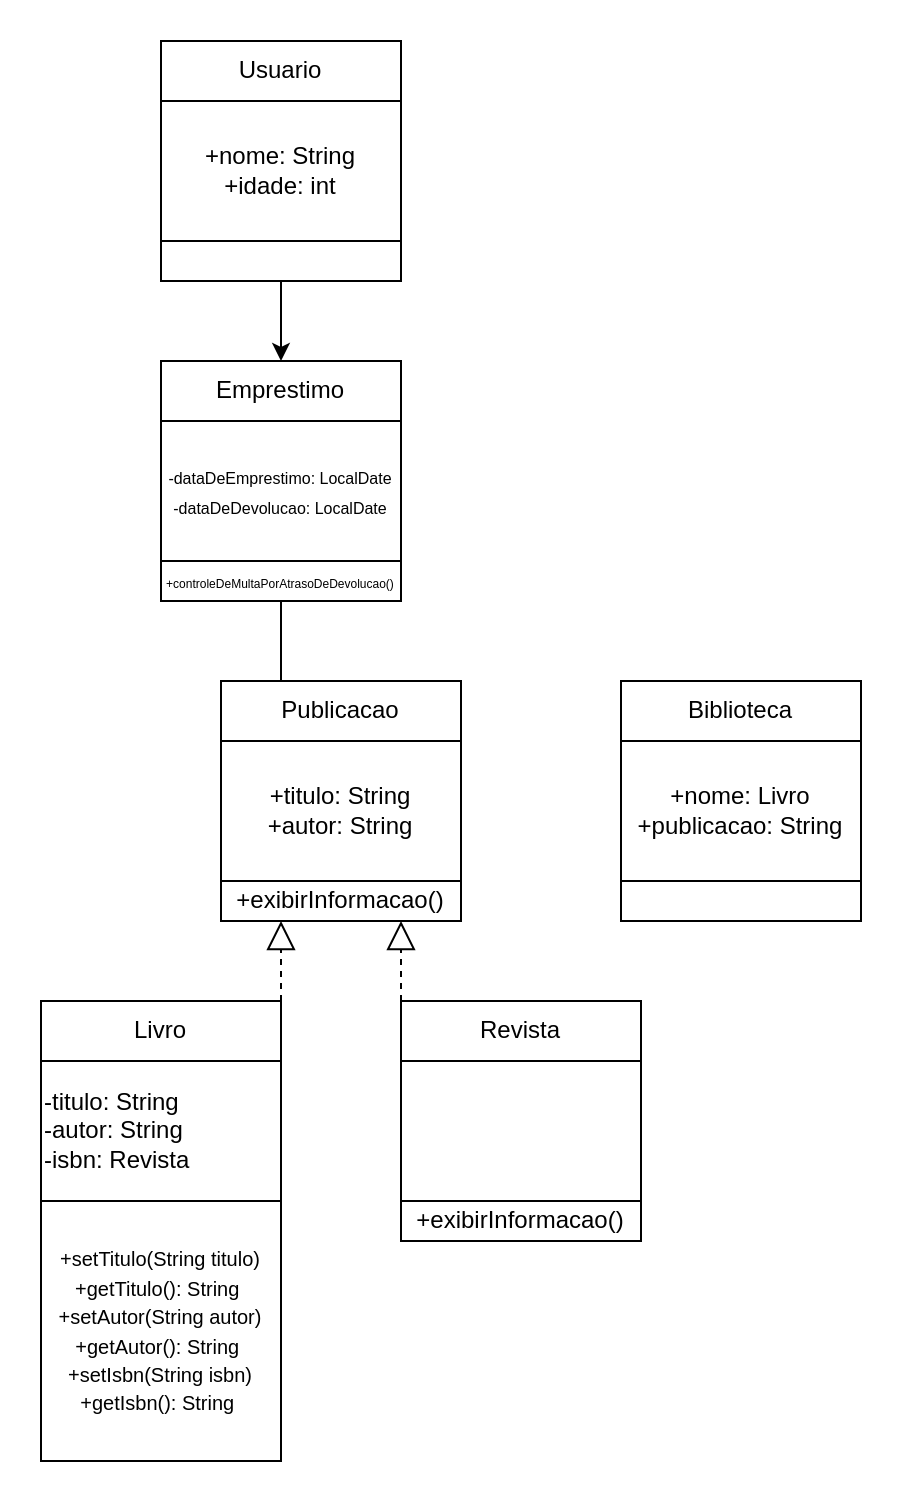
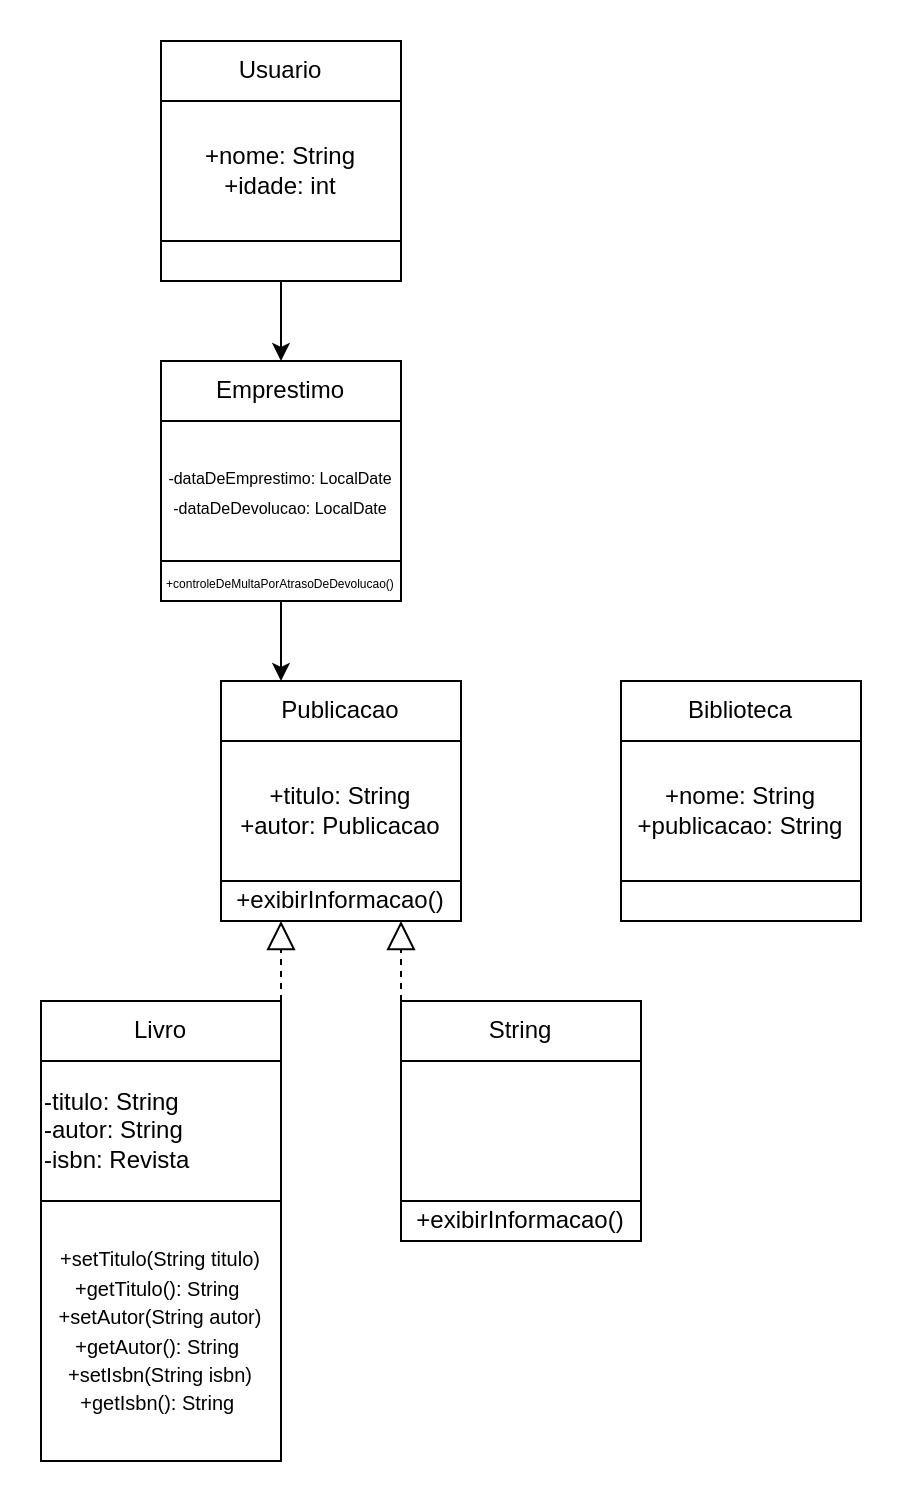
(281, 671) -> (281, 666)
(341, 811) -> (341, 811)
(741, 811) -> (741, 811)
(521, 1031) -> (521, 1031)
